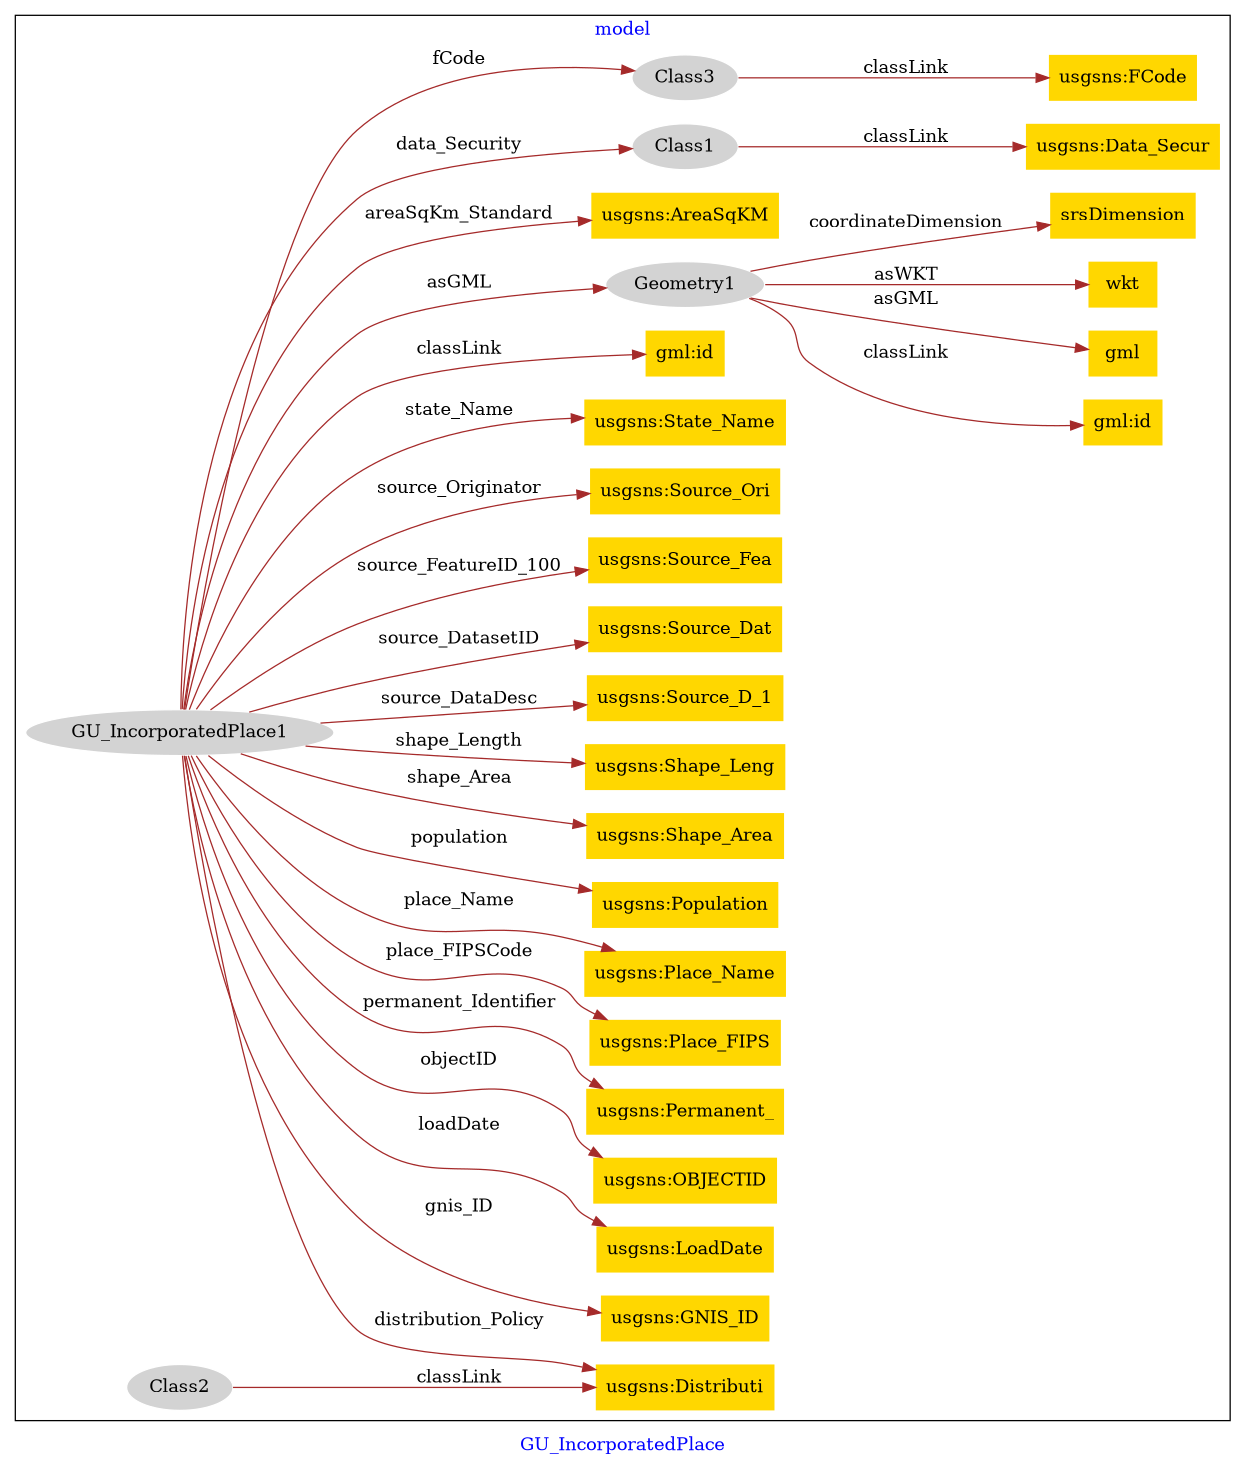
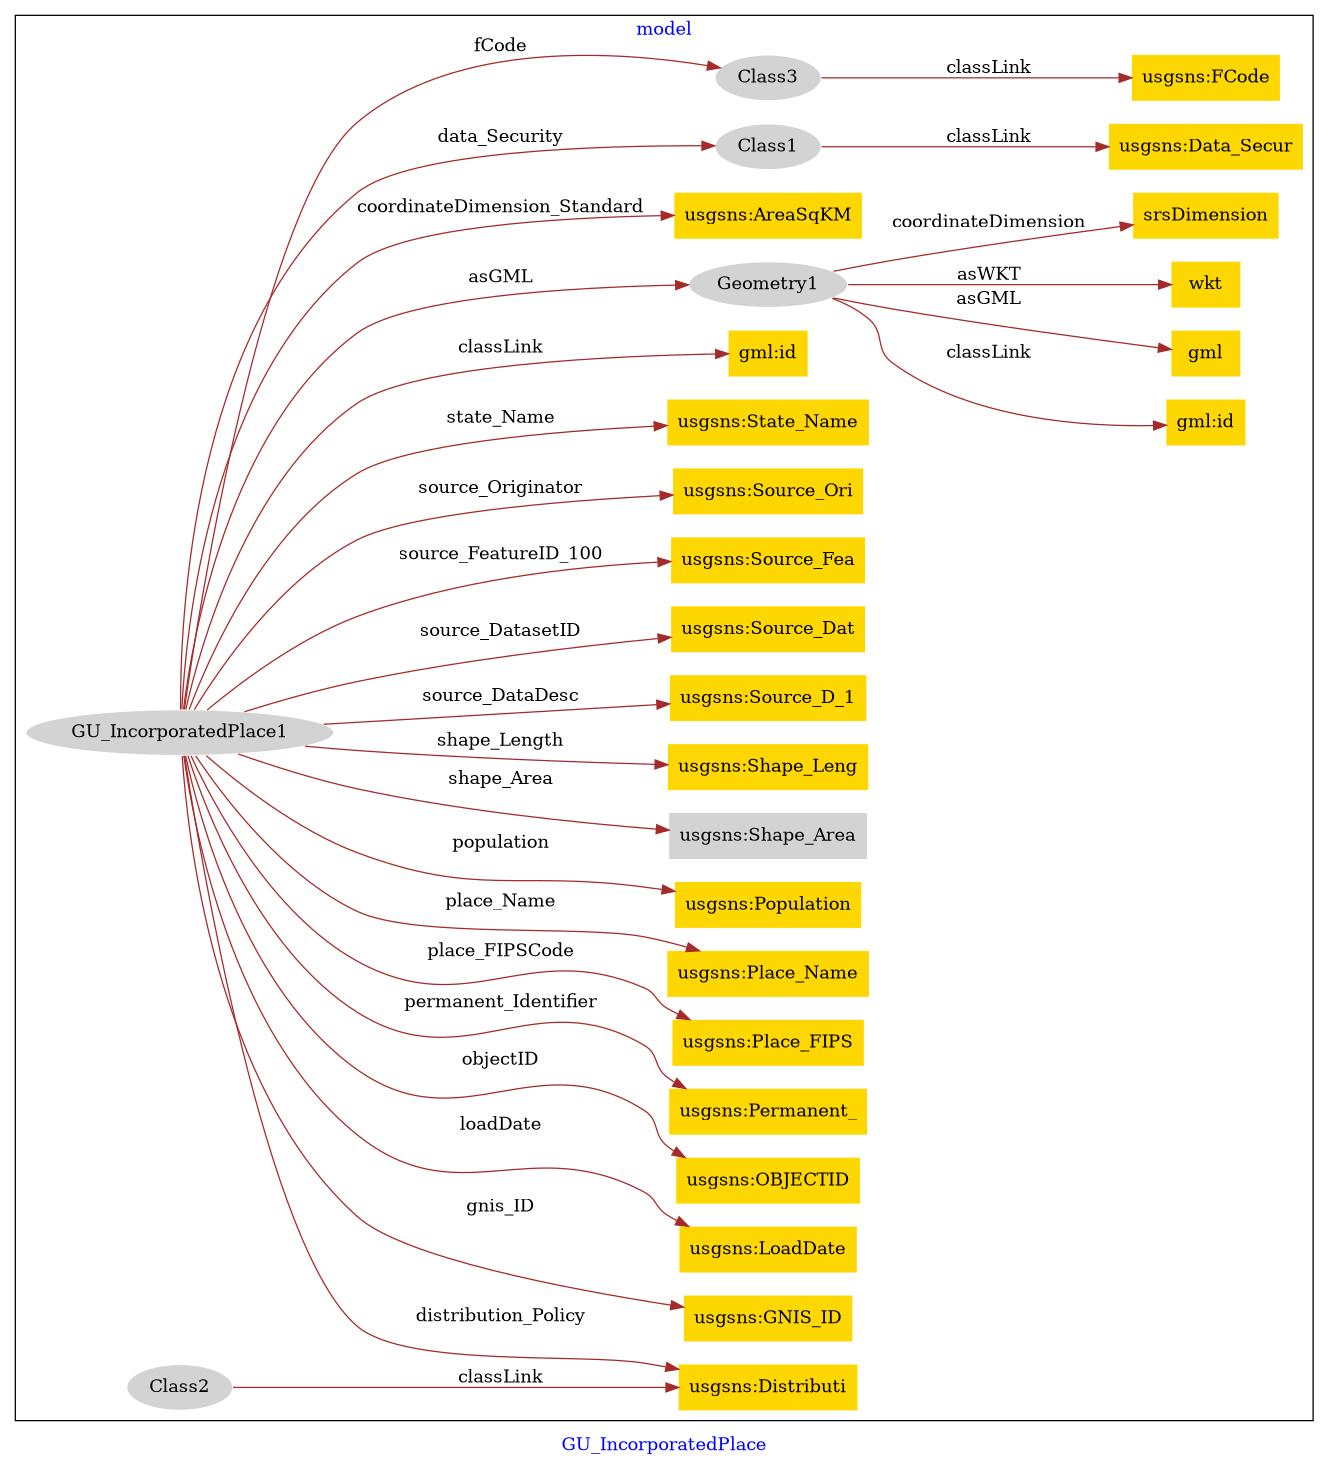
(459, 214) -> (501, 207)
(685, 836) -> (768, 836)
